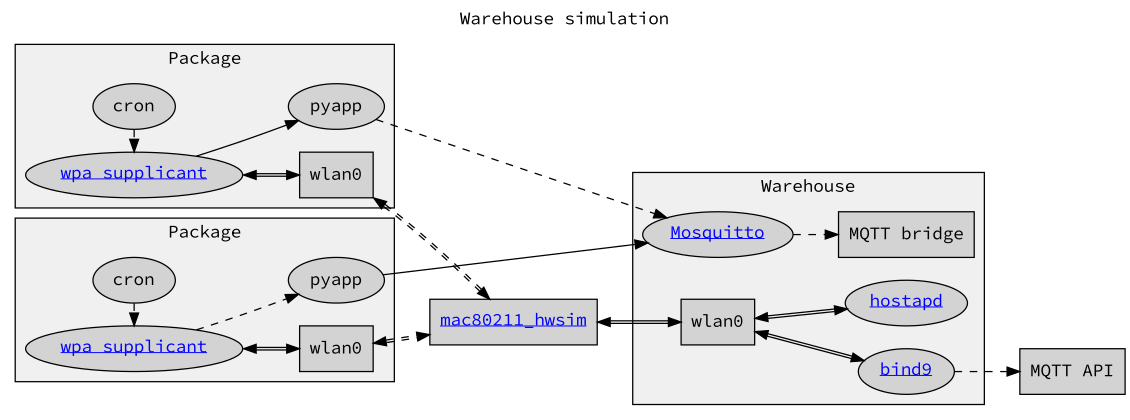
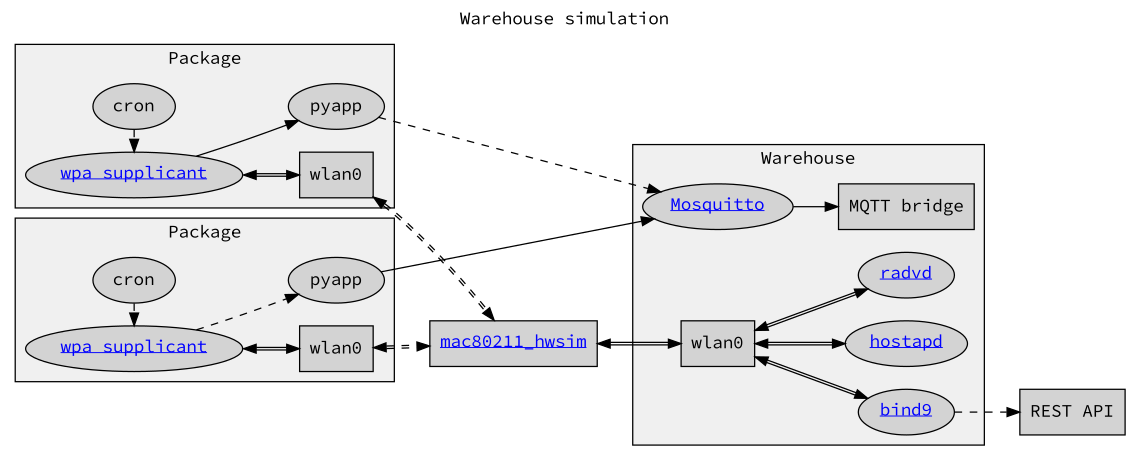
(809, 235) -> (809, 207)
none -> (906, 275)
(1072, 372) -> (1072, 412)
